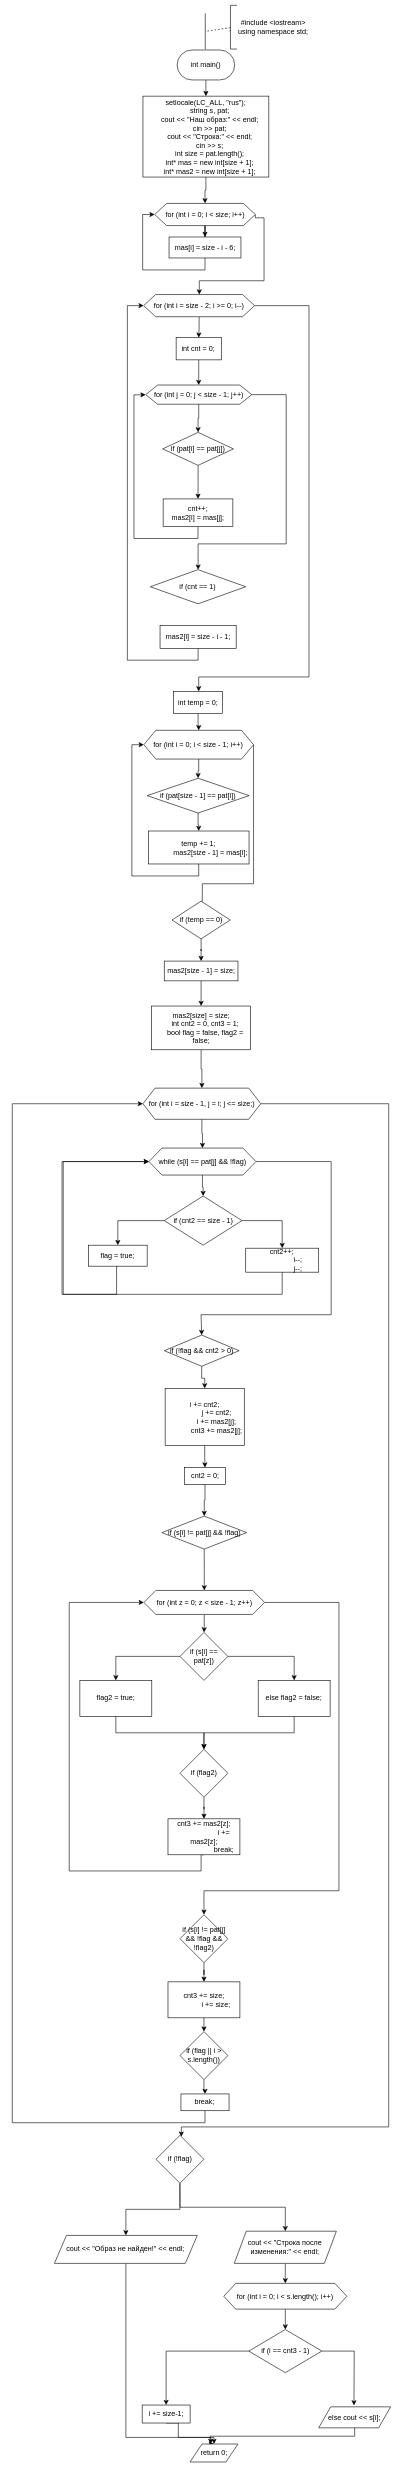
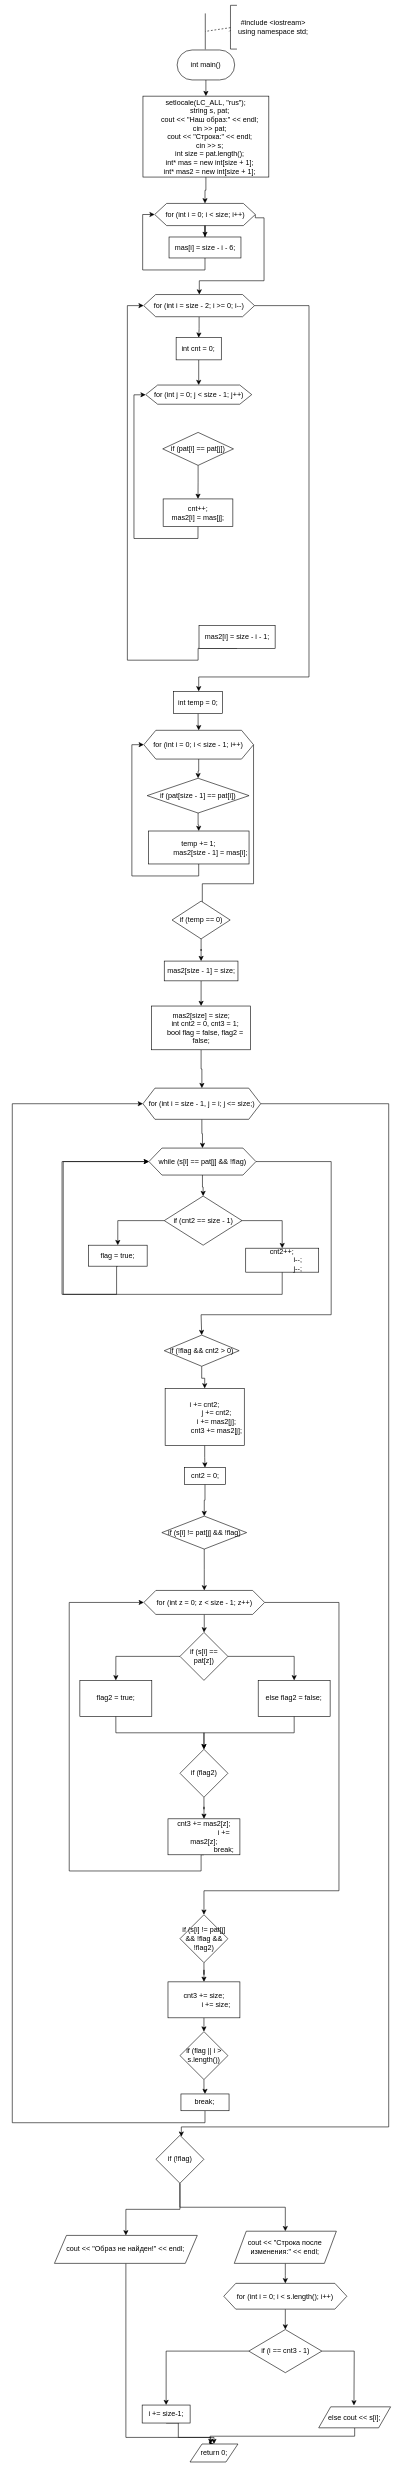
(270, 394) -> none
(198, 420) -> none
(198, 586) -> none
(198, 636) -> (237, 636)
